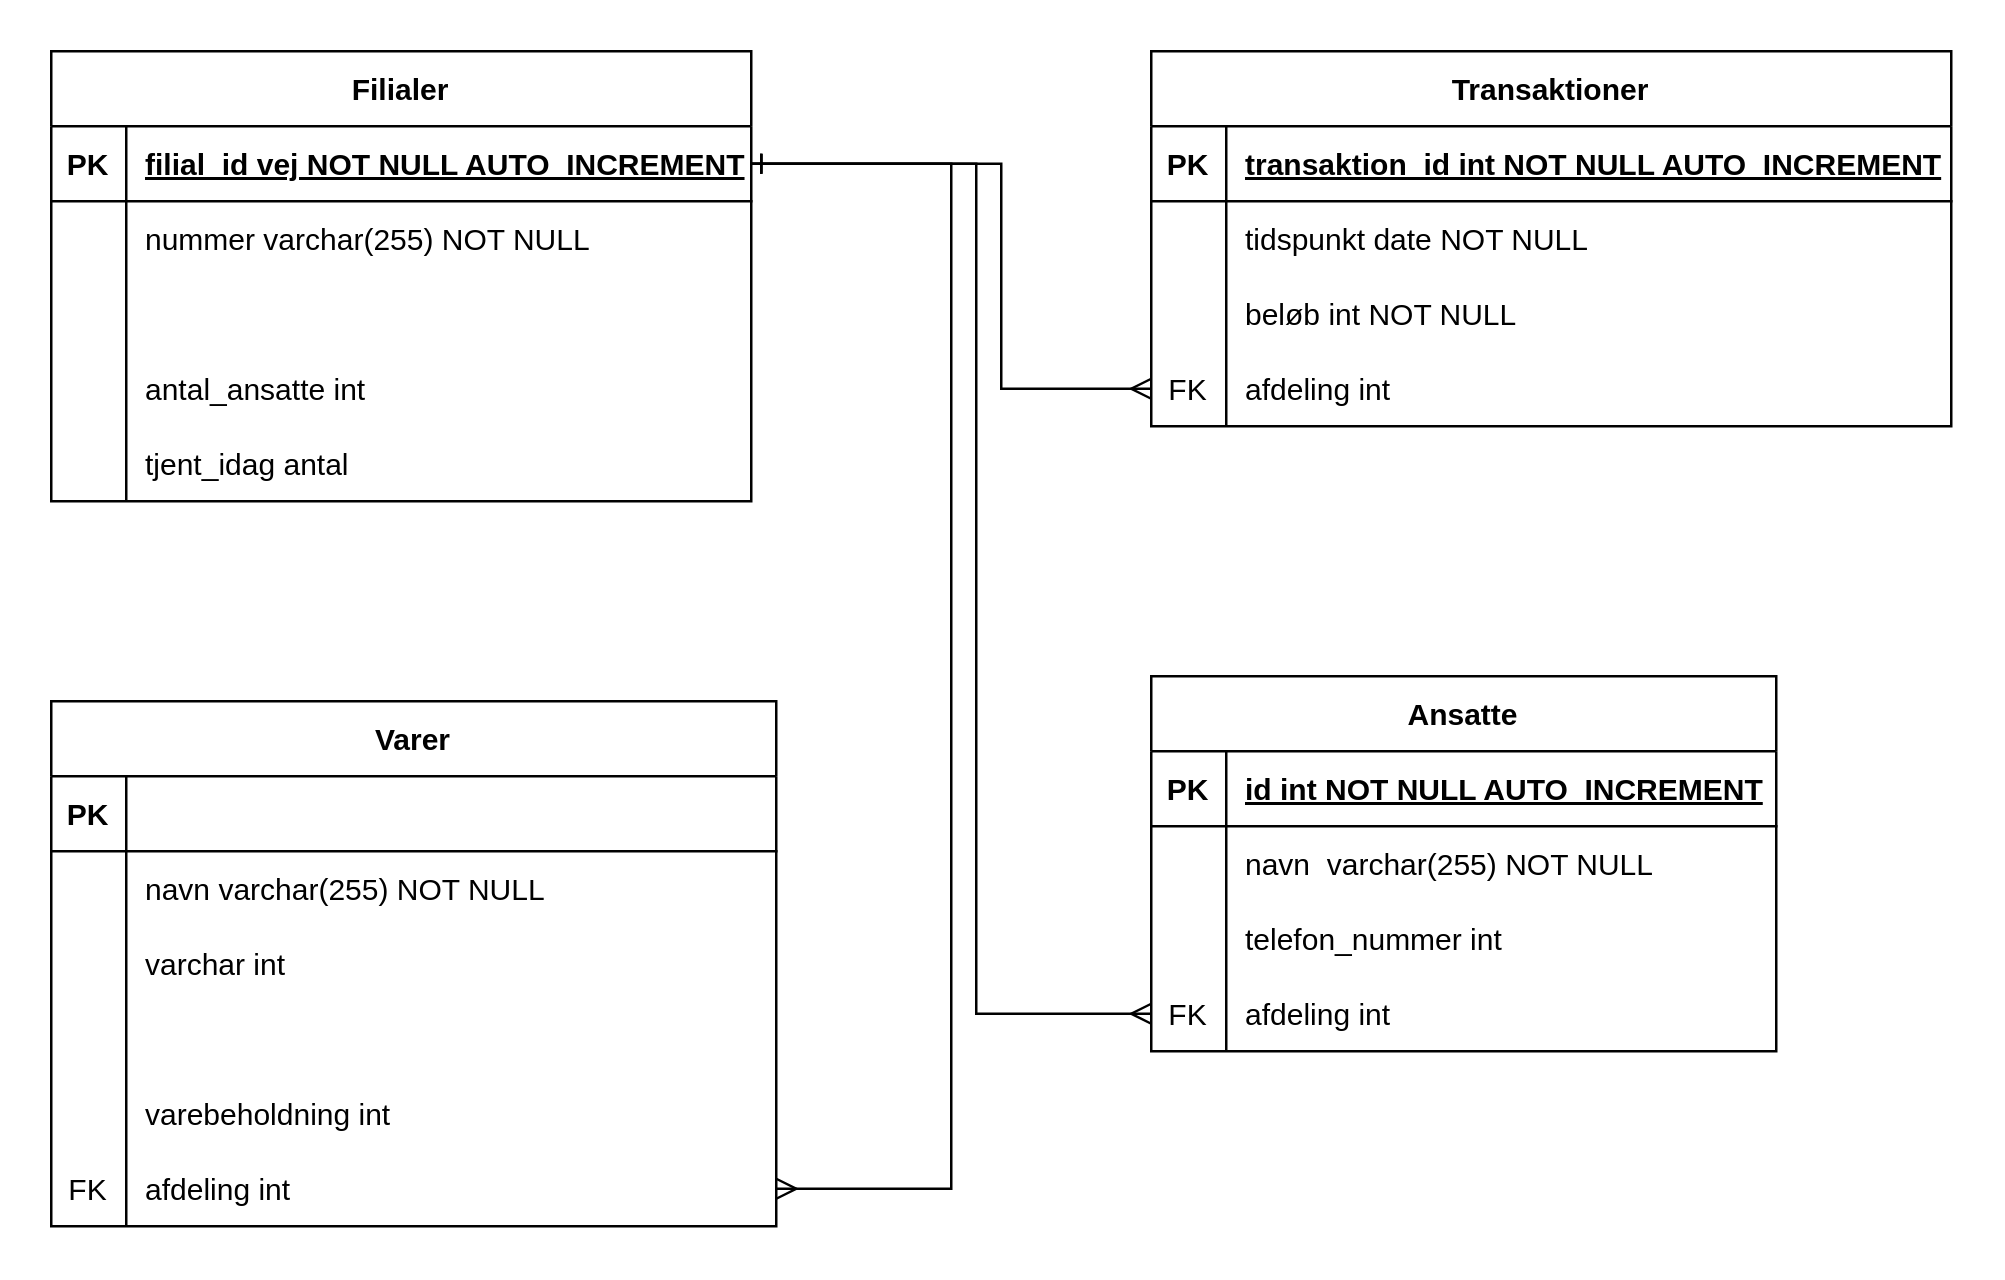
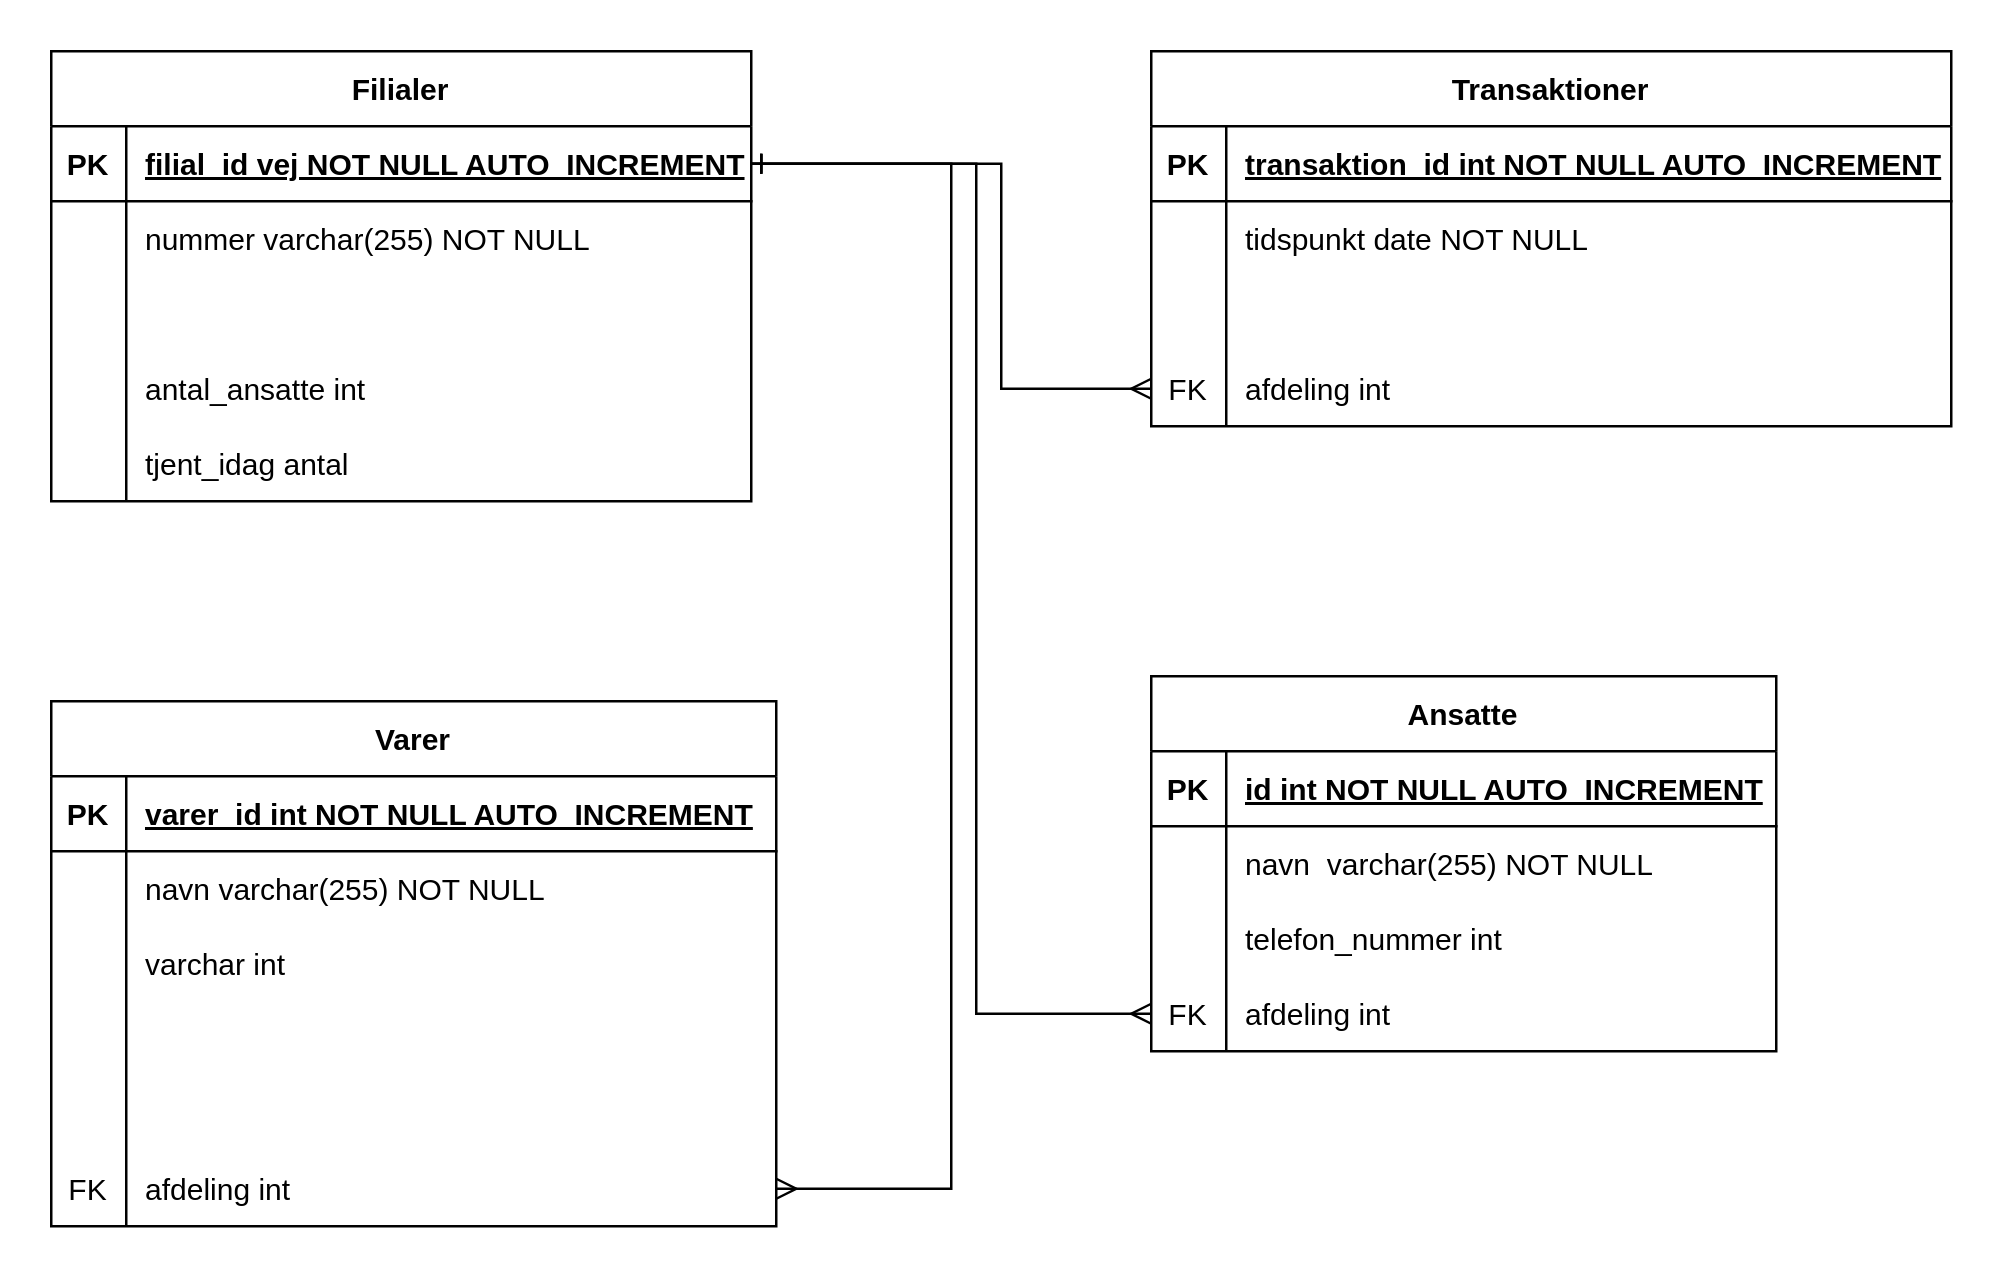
(1589, 314) -> none
none -> (451, 814)
(451, 1114) -> none
